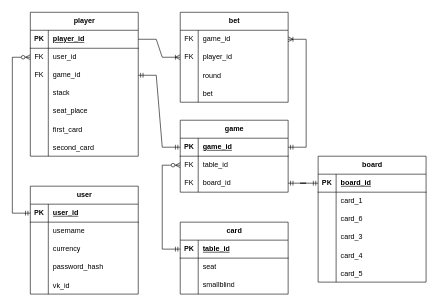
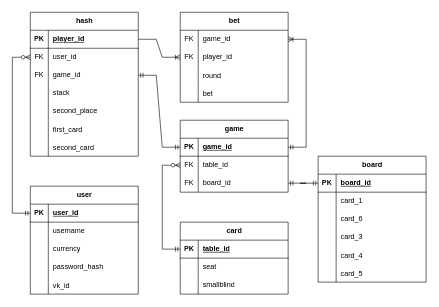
(85, 21) -> (85, 21)
(72, 111) -> (76, 111)
